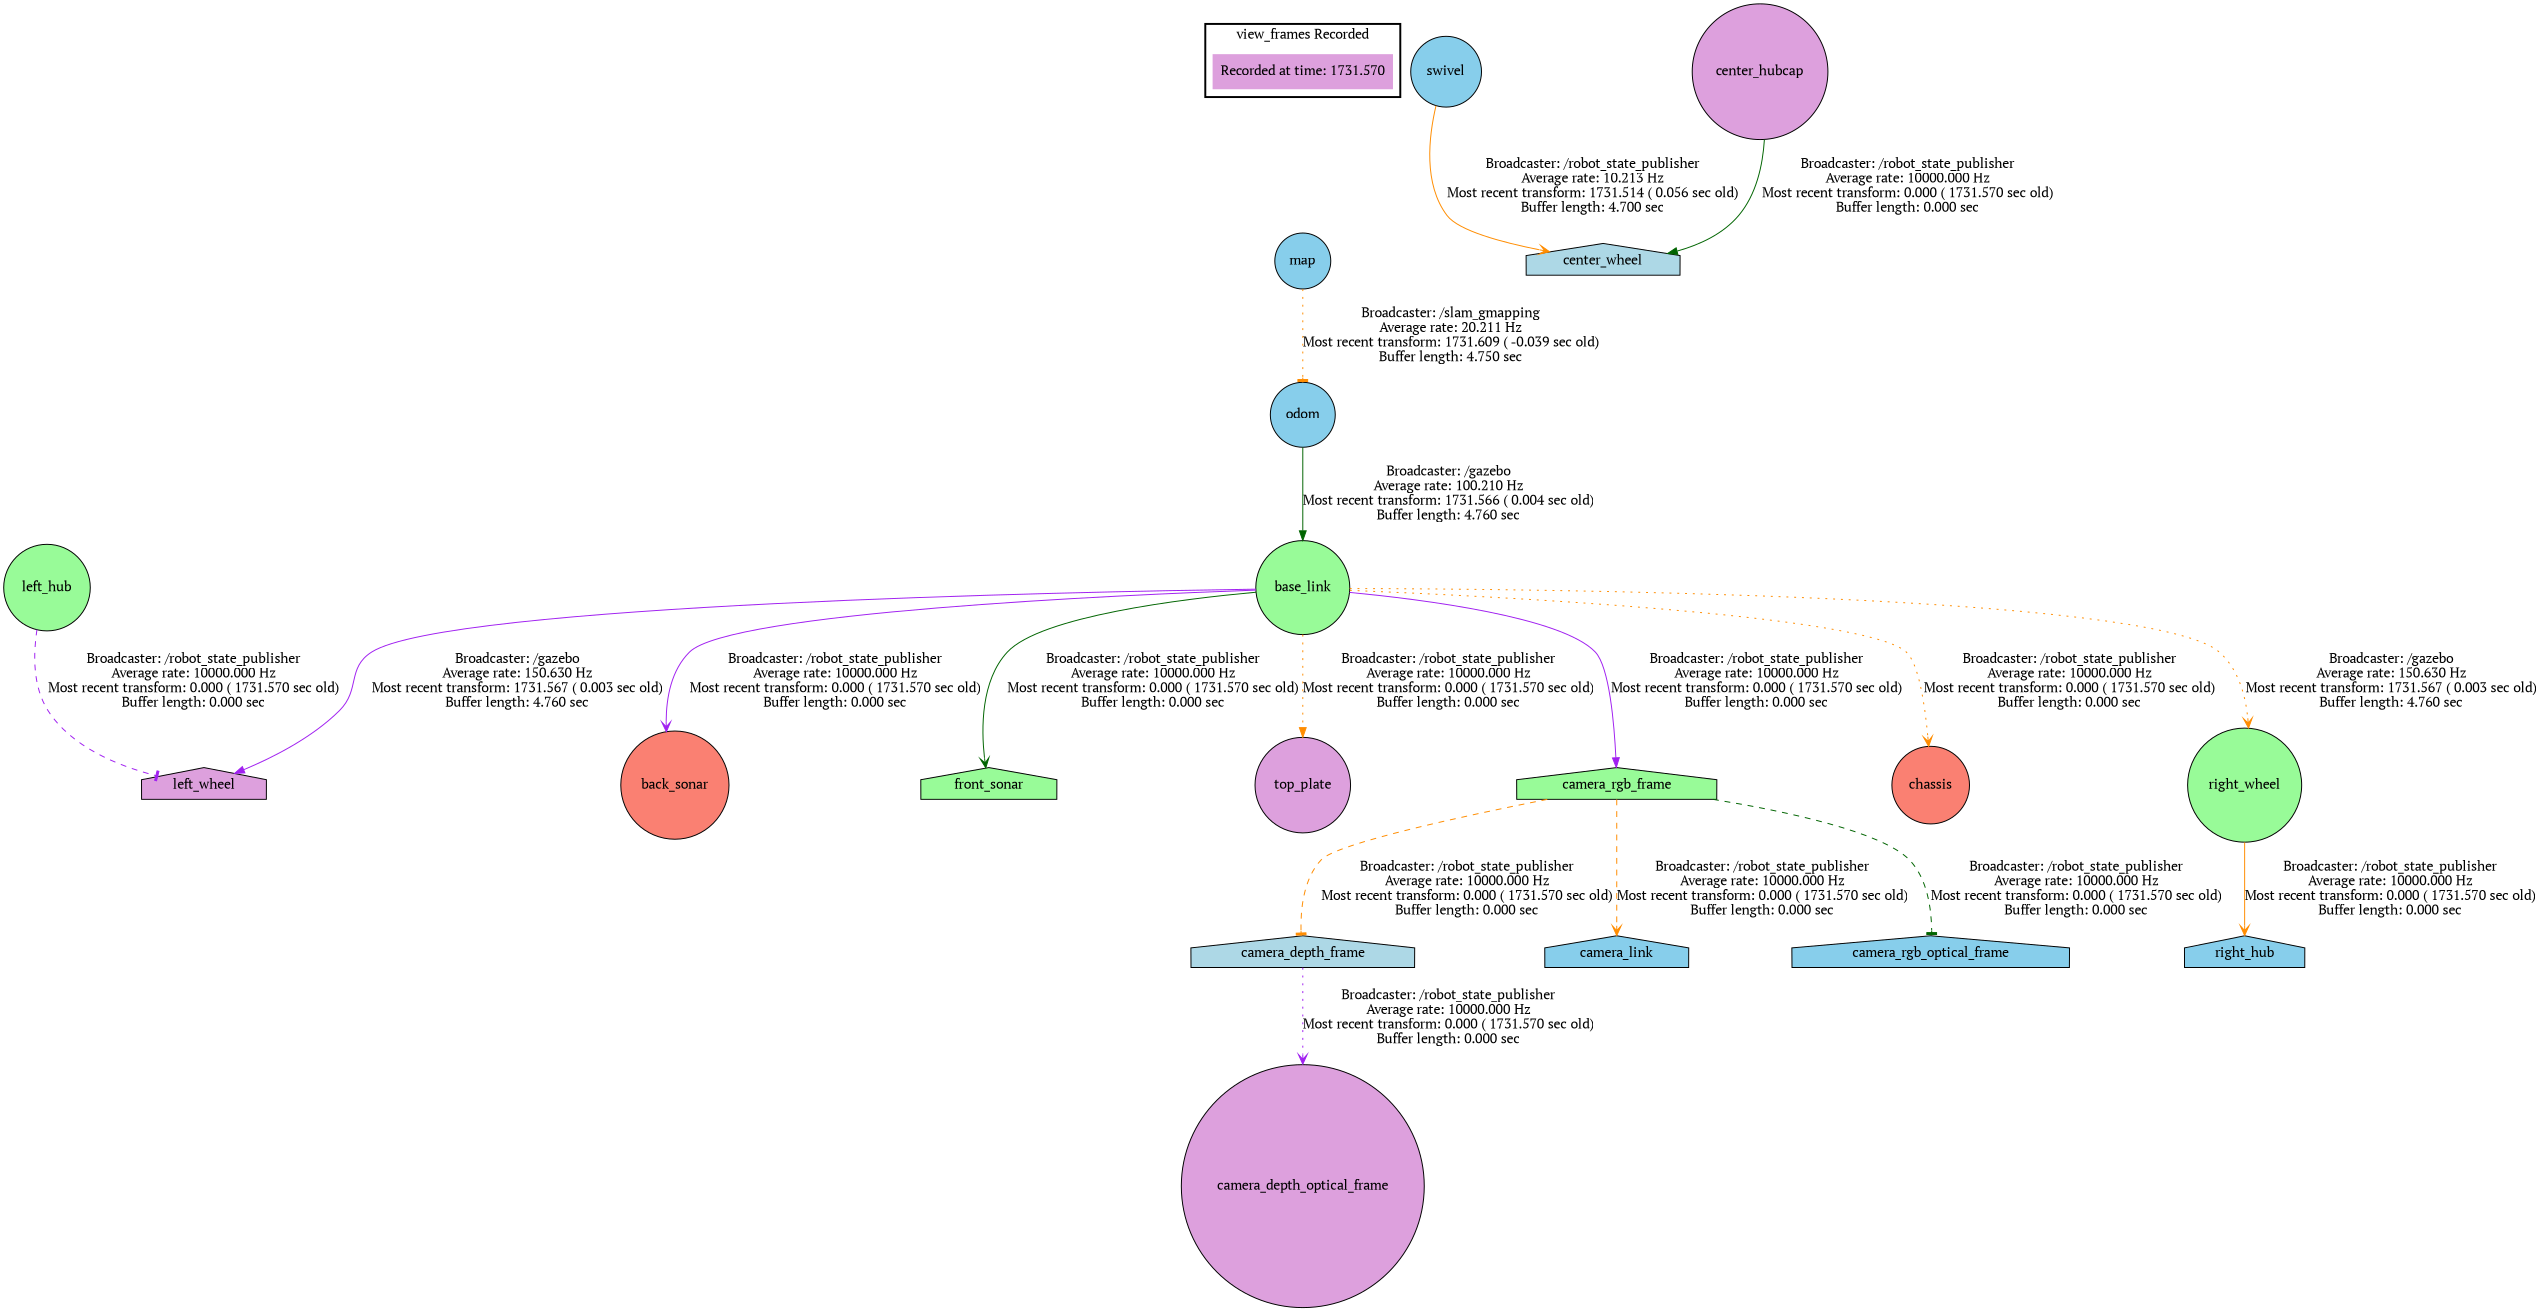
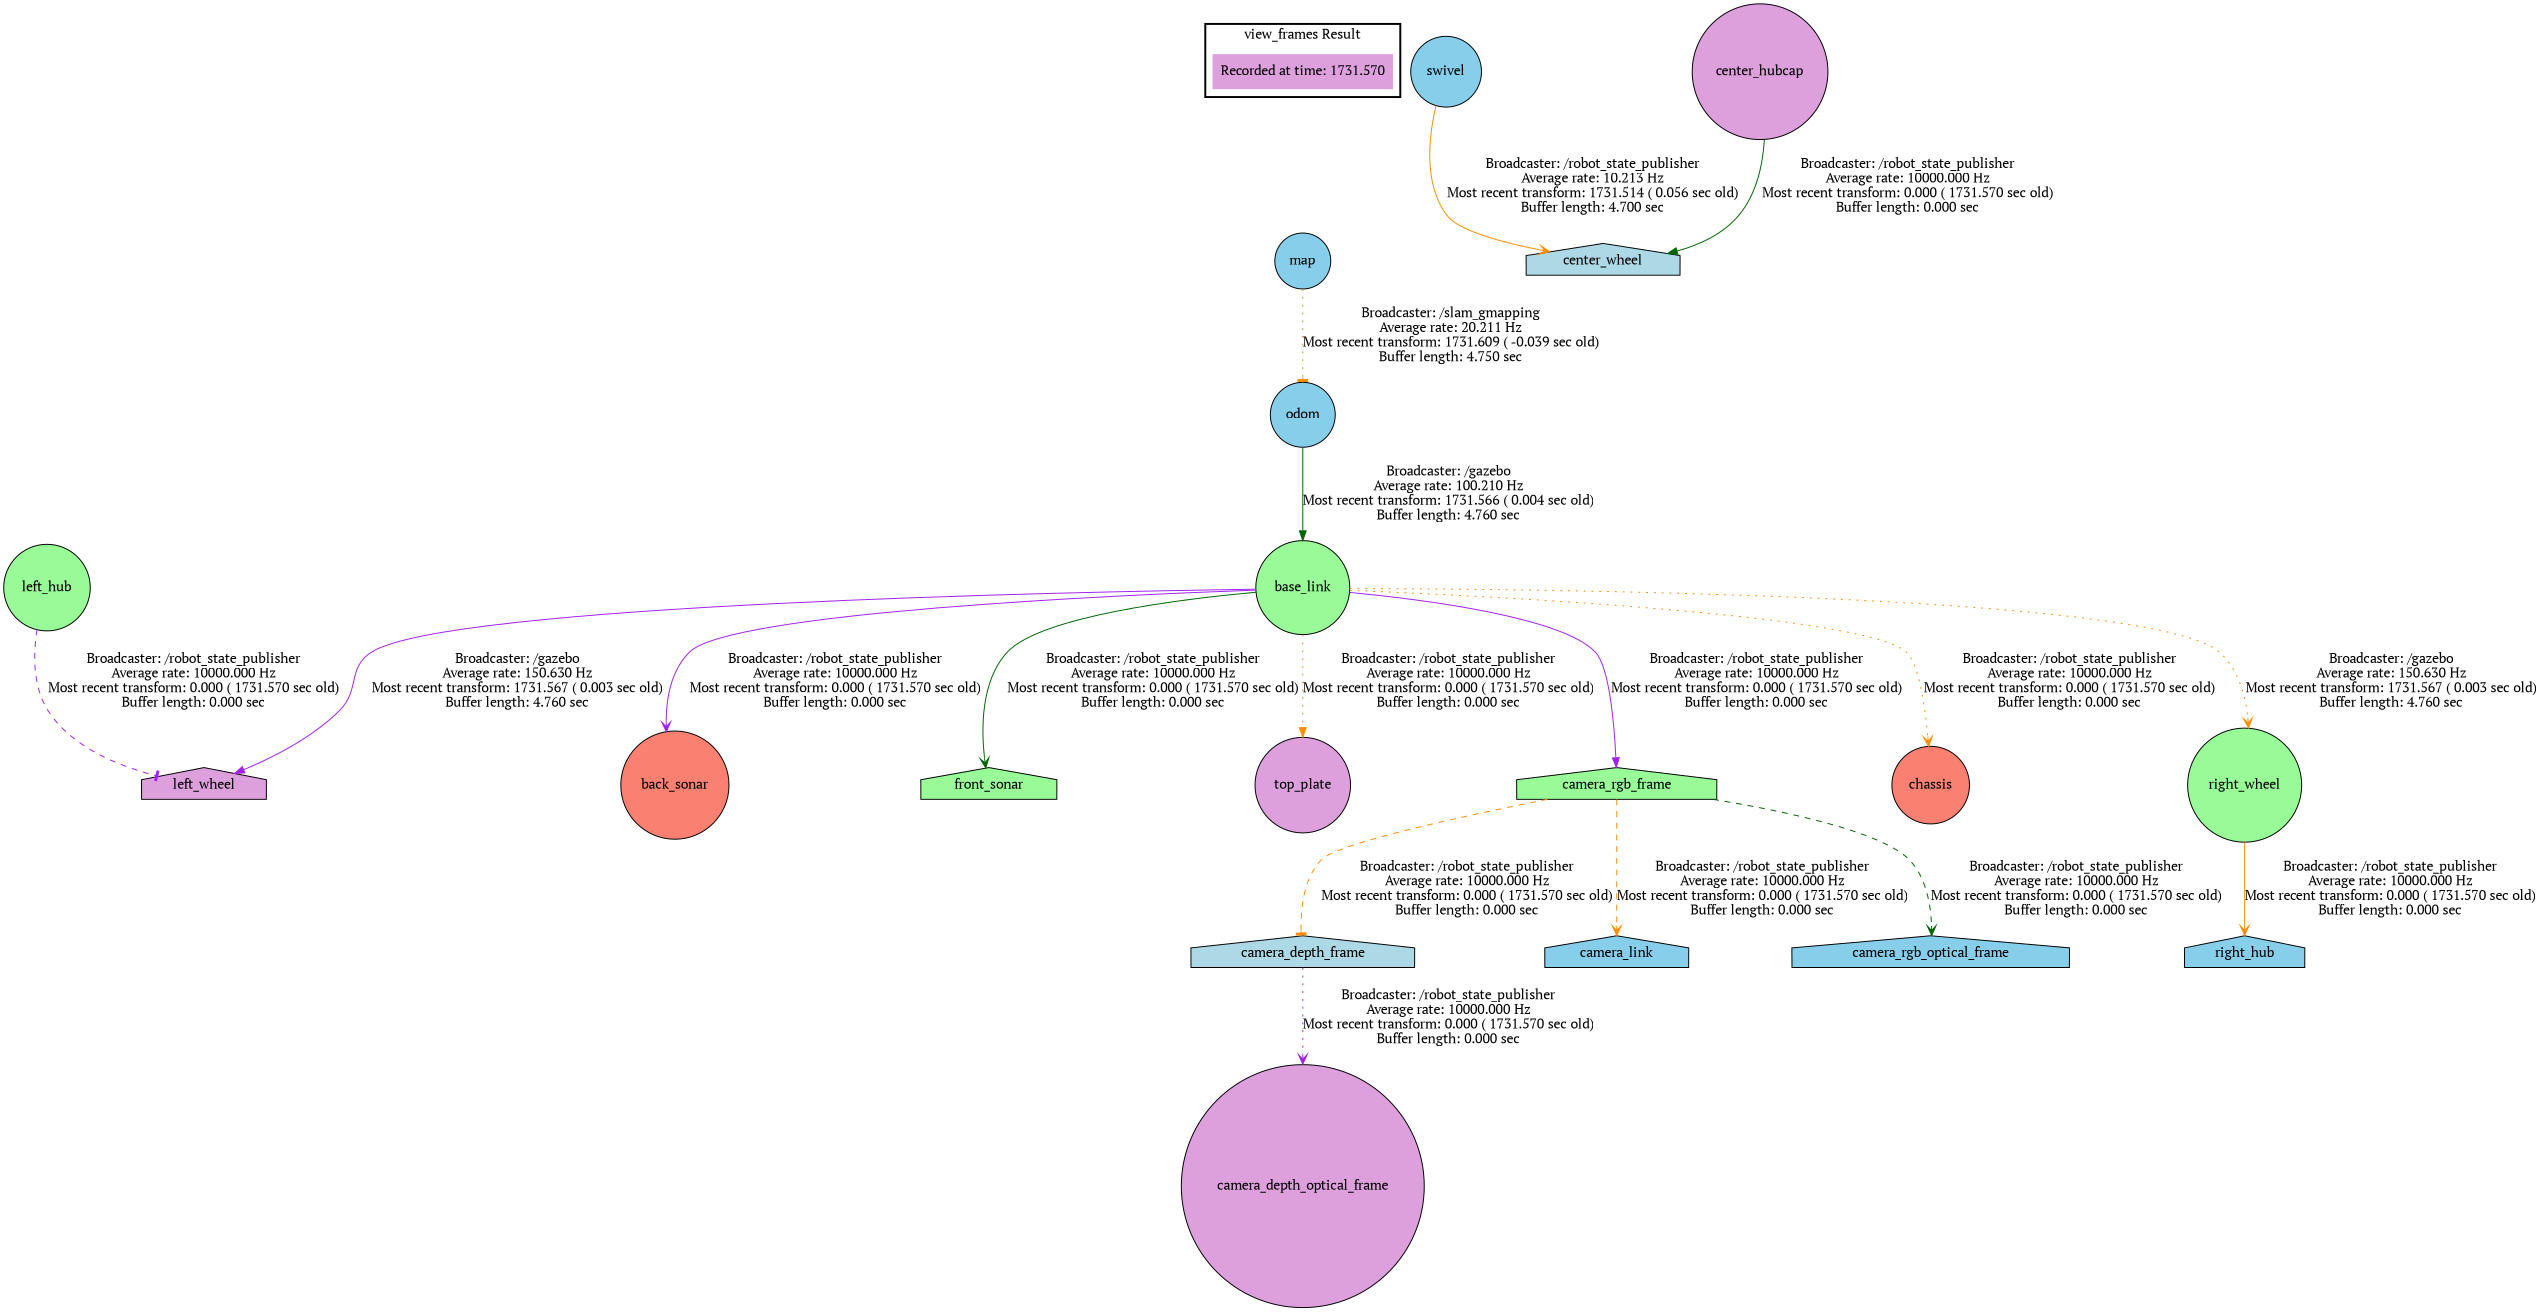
(1303, 35) -> (1303, 35)
(1851, 830) -> (1849, 830)
